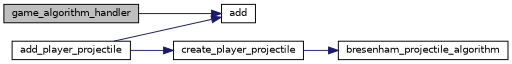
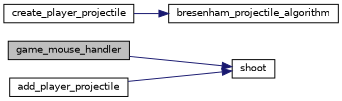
(71, 14) -> (69, 50)
(238, 14) -> (254, 69)
(147, 50) -> none
